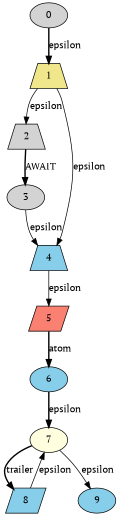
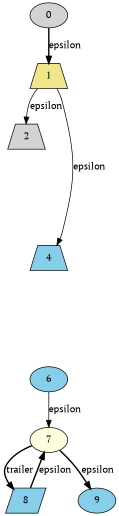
(26, 197) -> none
(49, 319) -> none
(49, 406) -> (49, 406)
(74, 466) -> (74, 466)
(36, 473) -> (36, 473)
